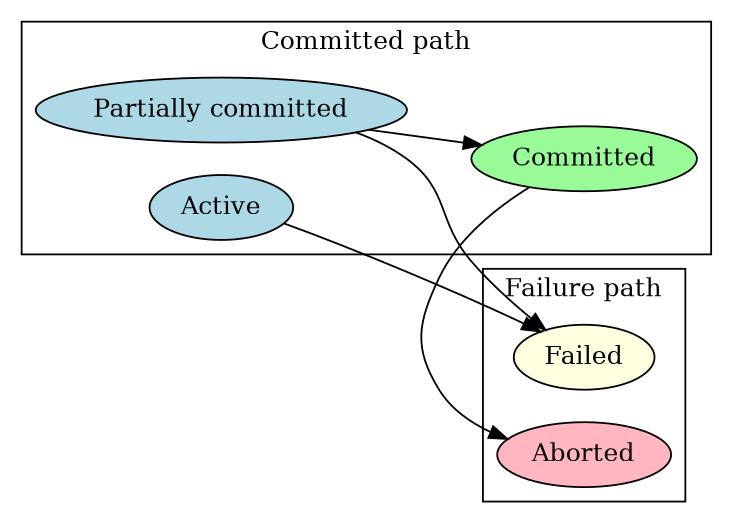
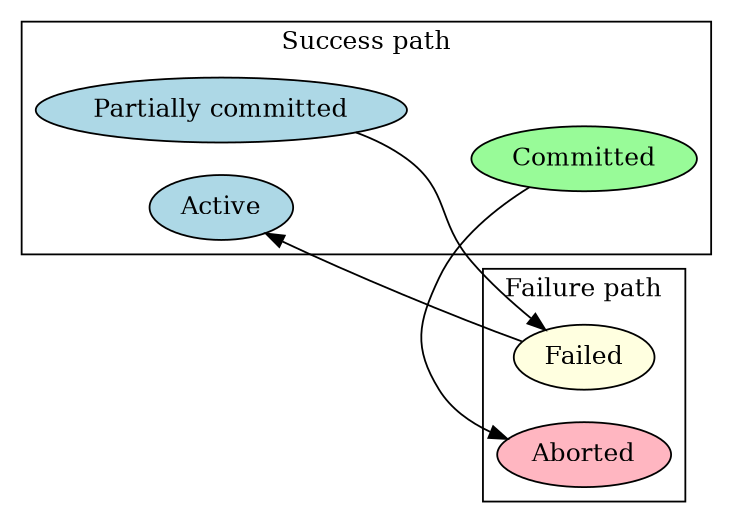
(366, 42) -> (366, 42)
(416, 136) -> none
(405, 271) -> (401, 294)
